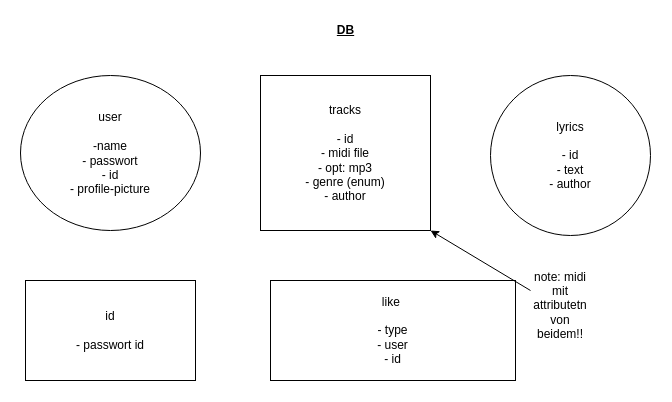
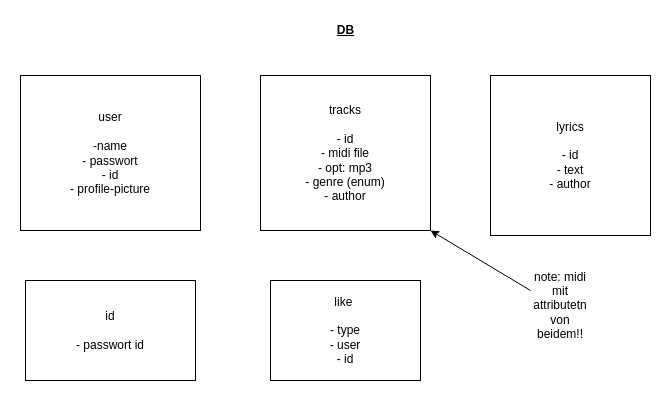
(111, 153) -> (111, 153)
(571, 156) -> (571, 156)
(393, 331) -> (346, 331)
